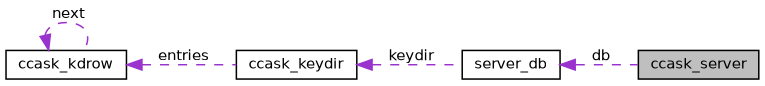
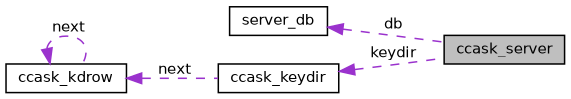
(181, 56) -> (172, 70)
(417, 65) -> (399, 64)
